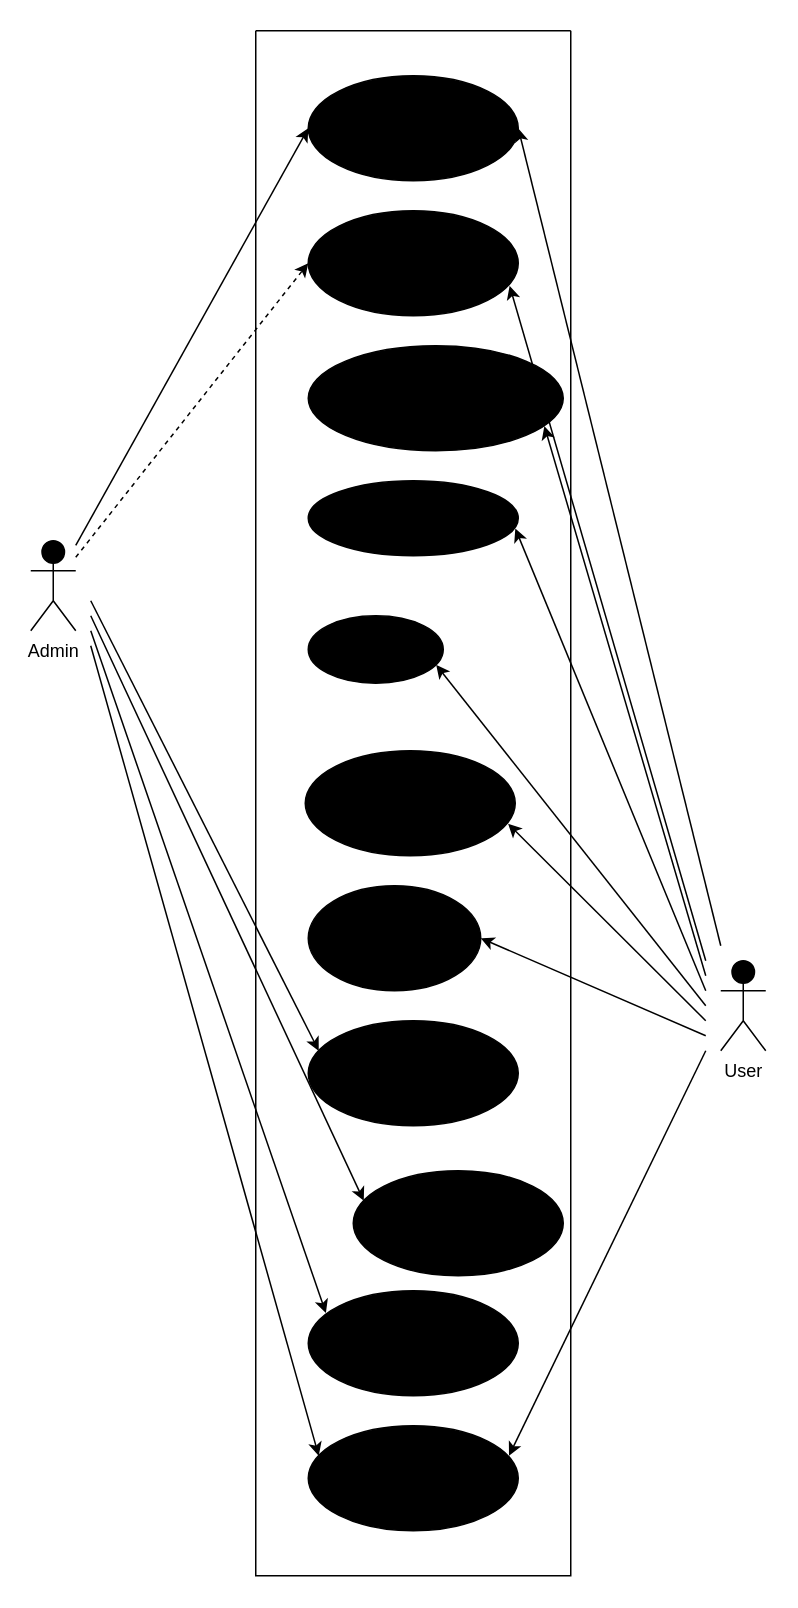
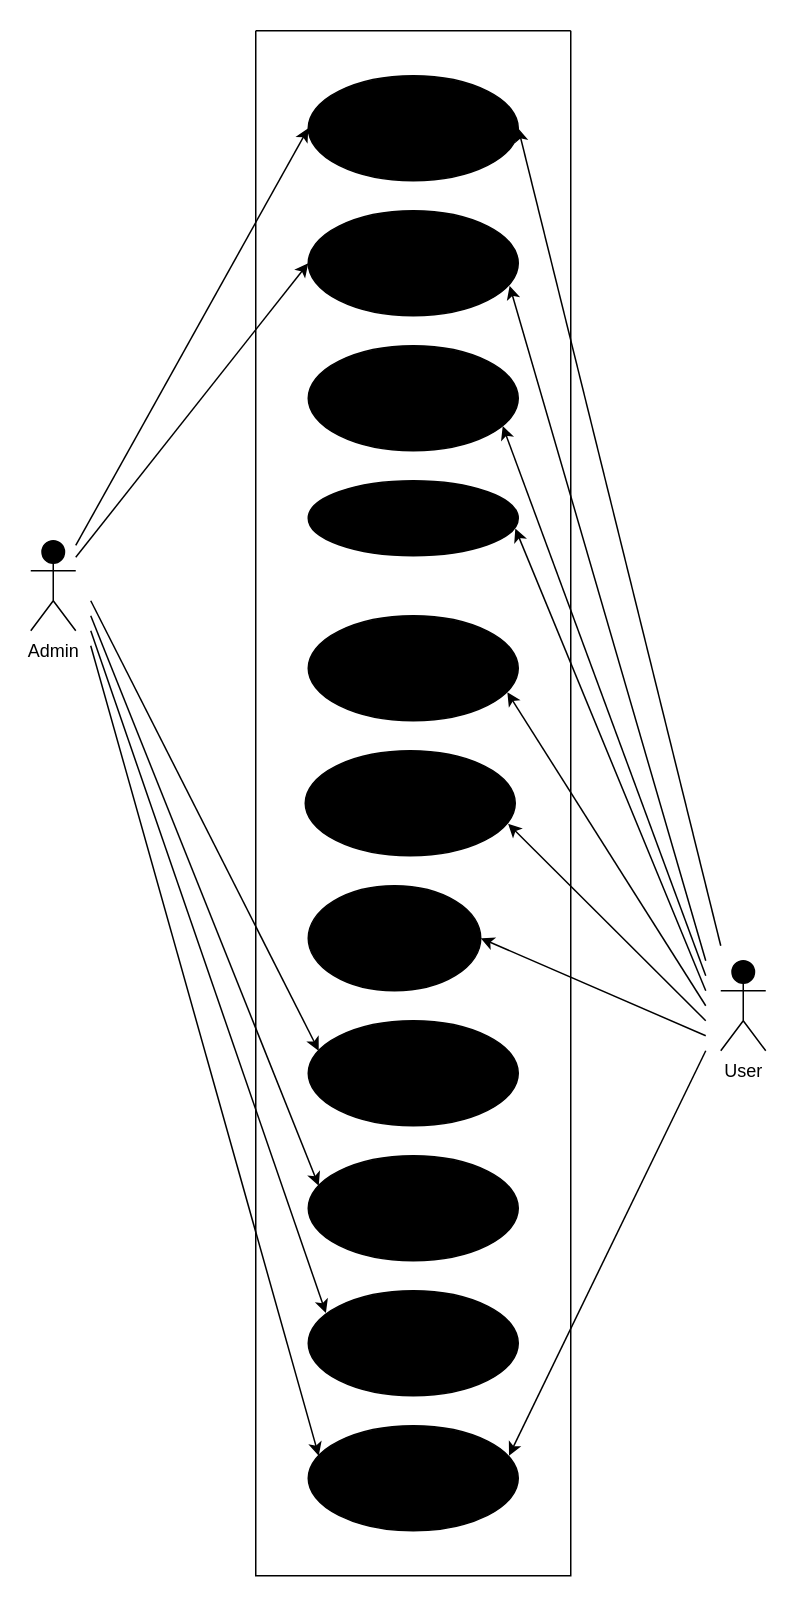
(436, 398) -> (413, 398)
(189, 414) -> (189, 414)
(376, 650) -> (413, 668)
(458, 1223) -> (413, 1208)
